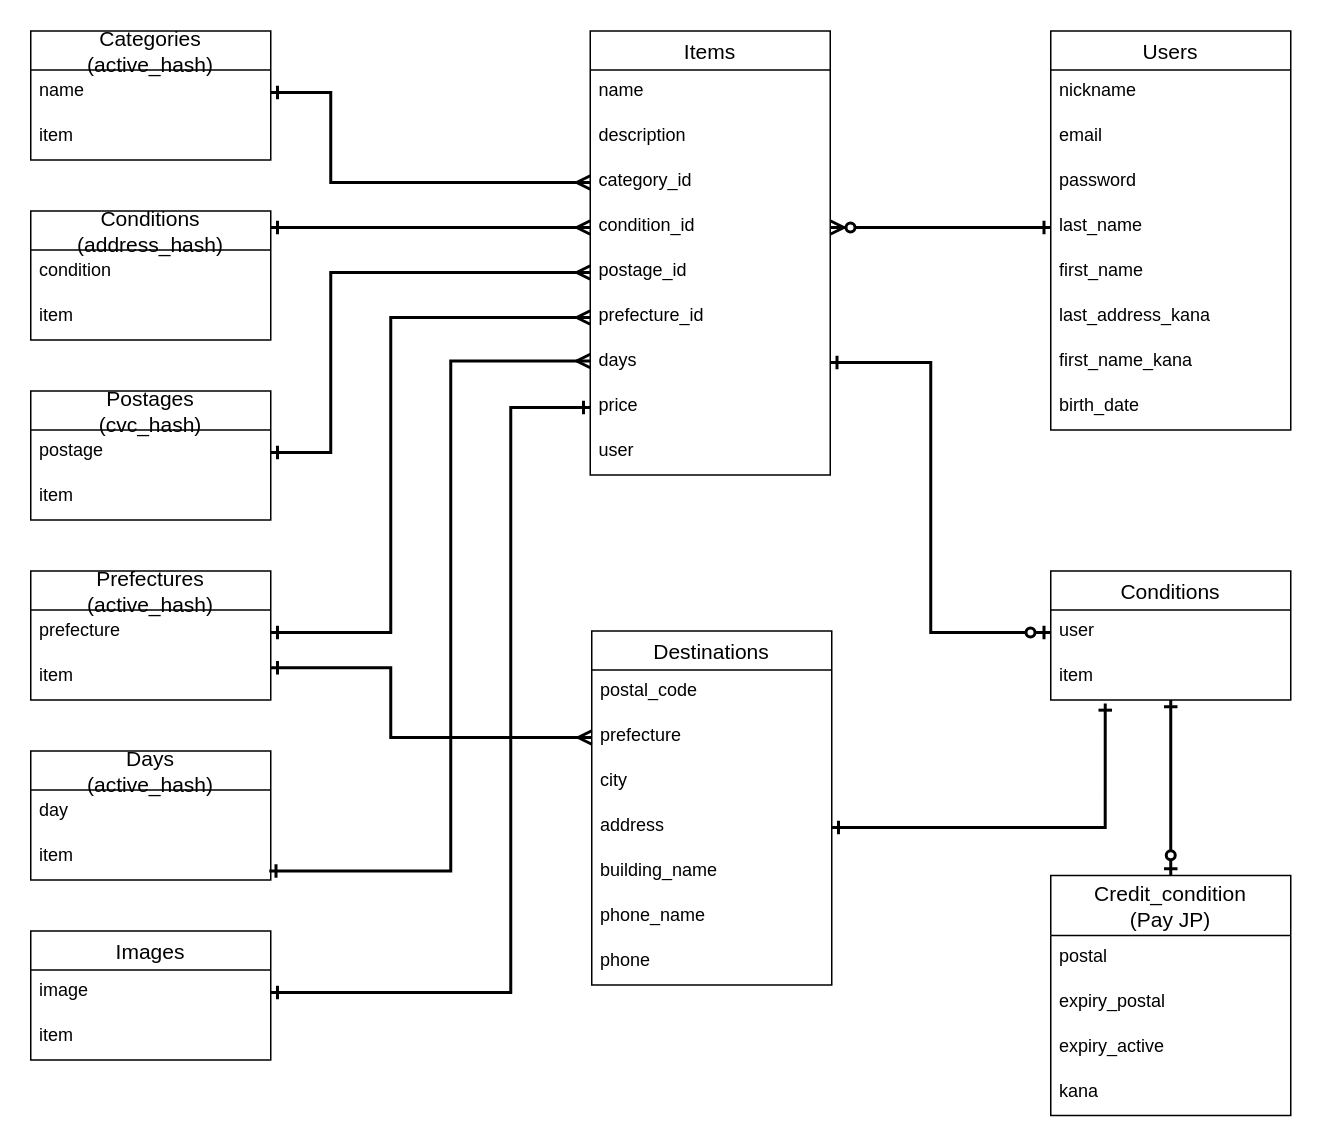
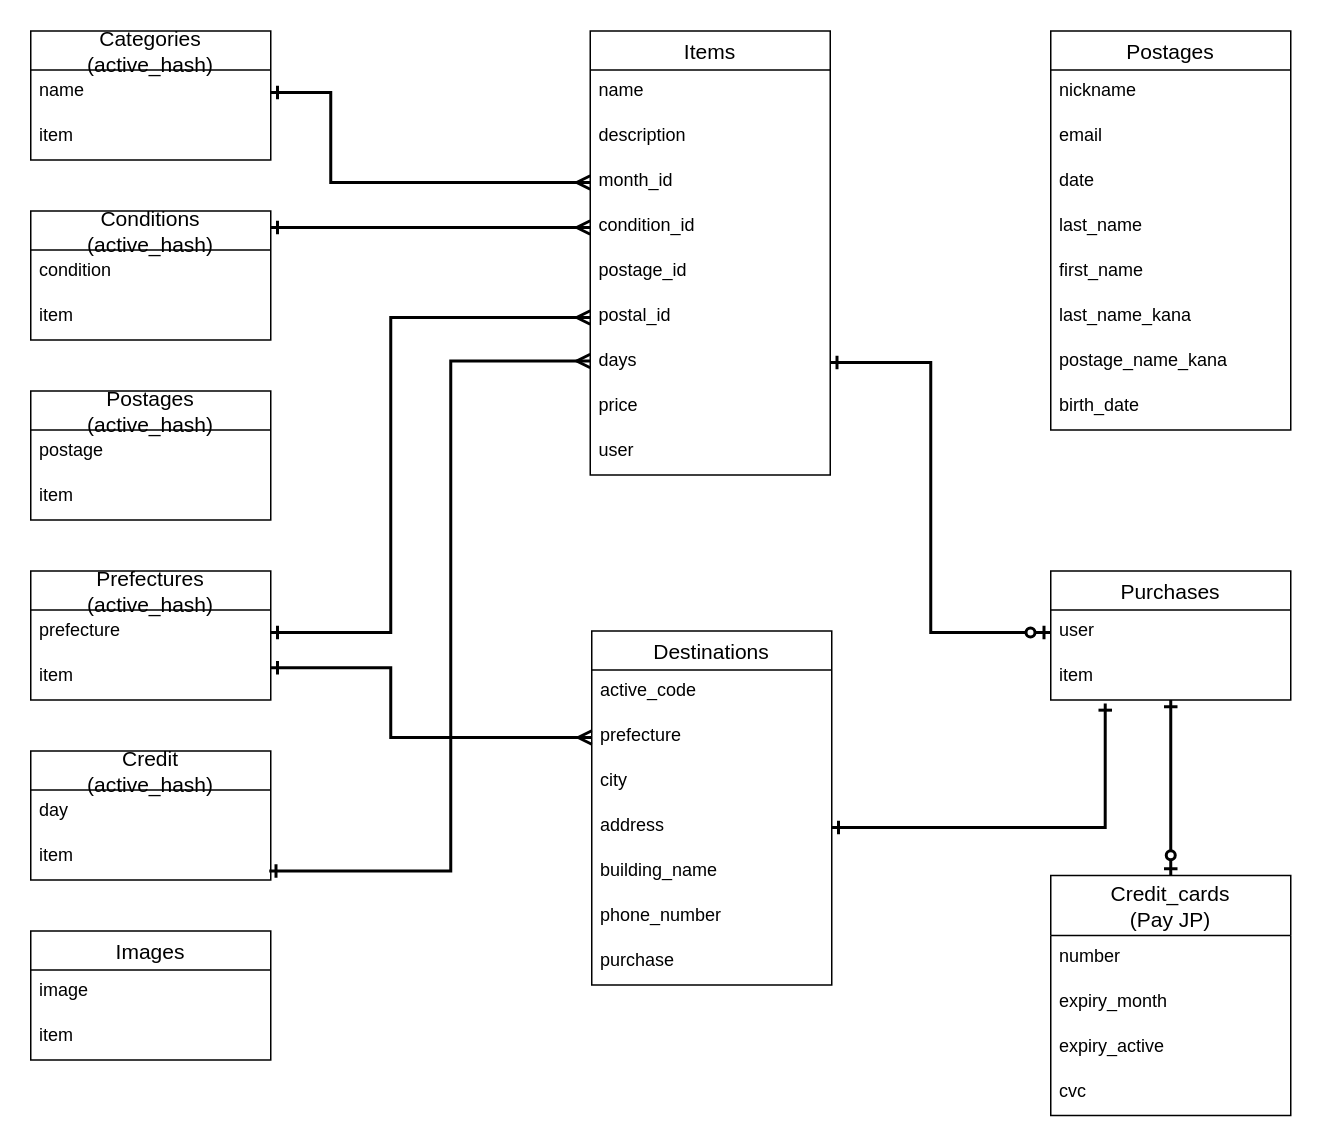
(1170, 52) -> (1170, 52)
(652, 180) -> (636, 180)
(1099, 180) -> (1079, 180)
(150, 219) -> (150, 219)
(941, 227) -> none
(340, 272) -> none
(662, 315) -> (639, 315)
(1142, 315) -> (1127, 315)
(1132, 360) -> (1145, 360)
(150, 399) -> (150, 399)
(1170, 592) -> (1170, 592)
(653, 690) -> (653, 690)
(150, 759) -> (150, 759)
(511, 781) -> none
(1170, 894) -> (1170, 894)
(650, 915) -> (660, 915)
(1087, 956) -> (1089, 956)
(625, 960) -> (640, 960)
(1120, 1001) -> (1117, 1001)
(1079, 1091) -> (1074, 1091)
